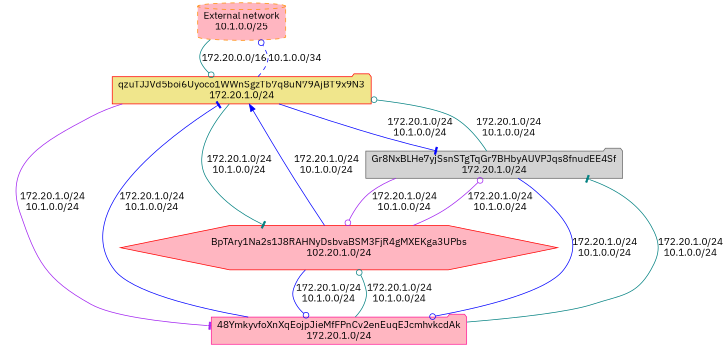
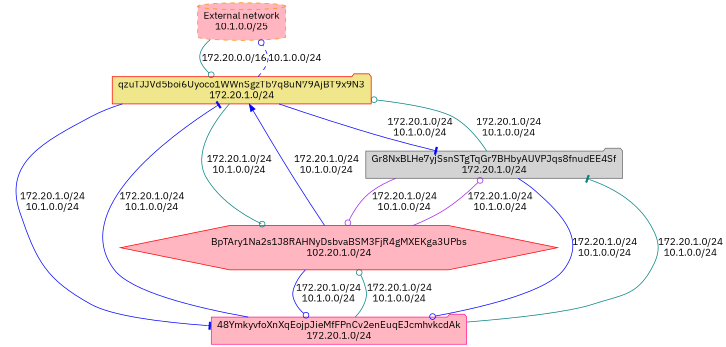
(295, 58) -> (295, 58)
(205, 173) -> (205, 173)
(33, 246) -> (33, 246)
